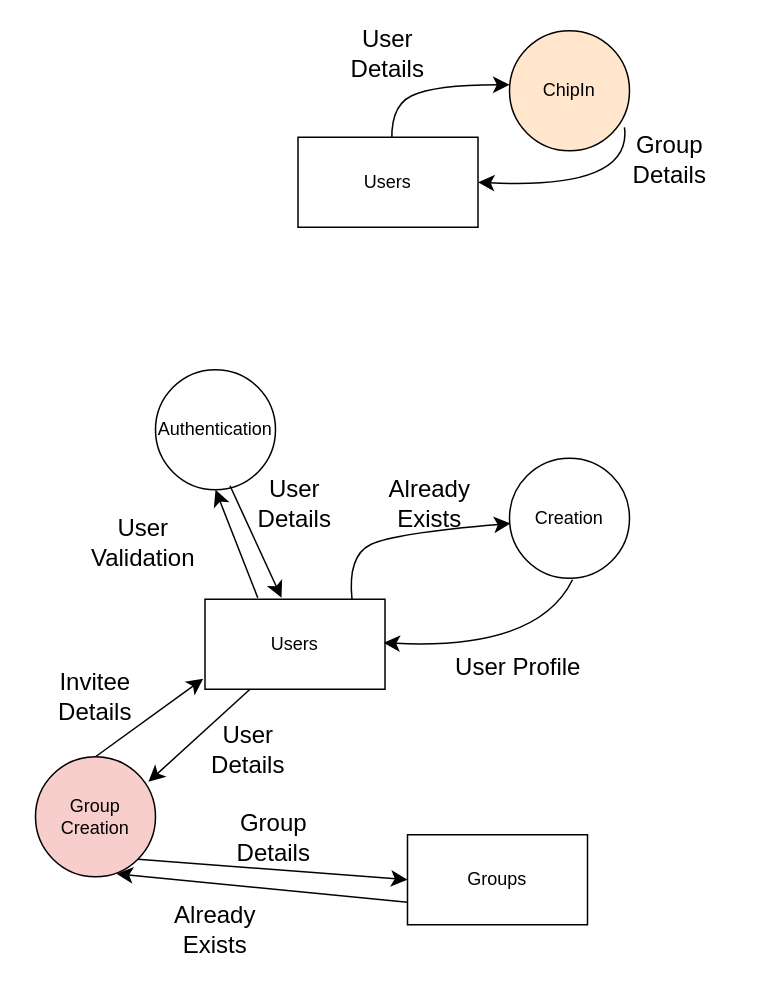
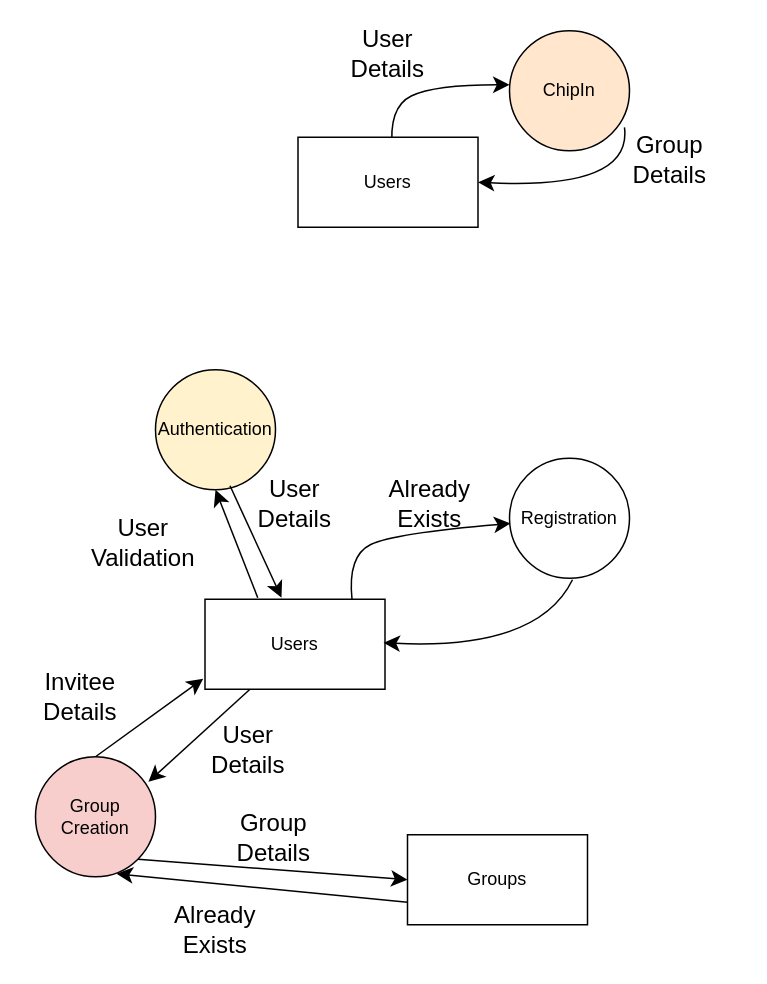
(215, 430) -> (215, 430)
(569, 518) -> (569, 518)
(518, 667) -> none
(95, 697) -> (80, 697)
